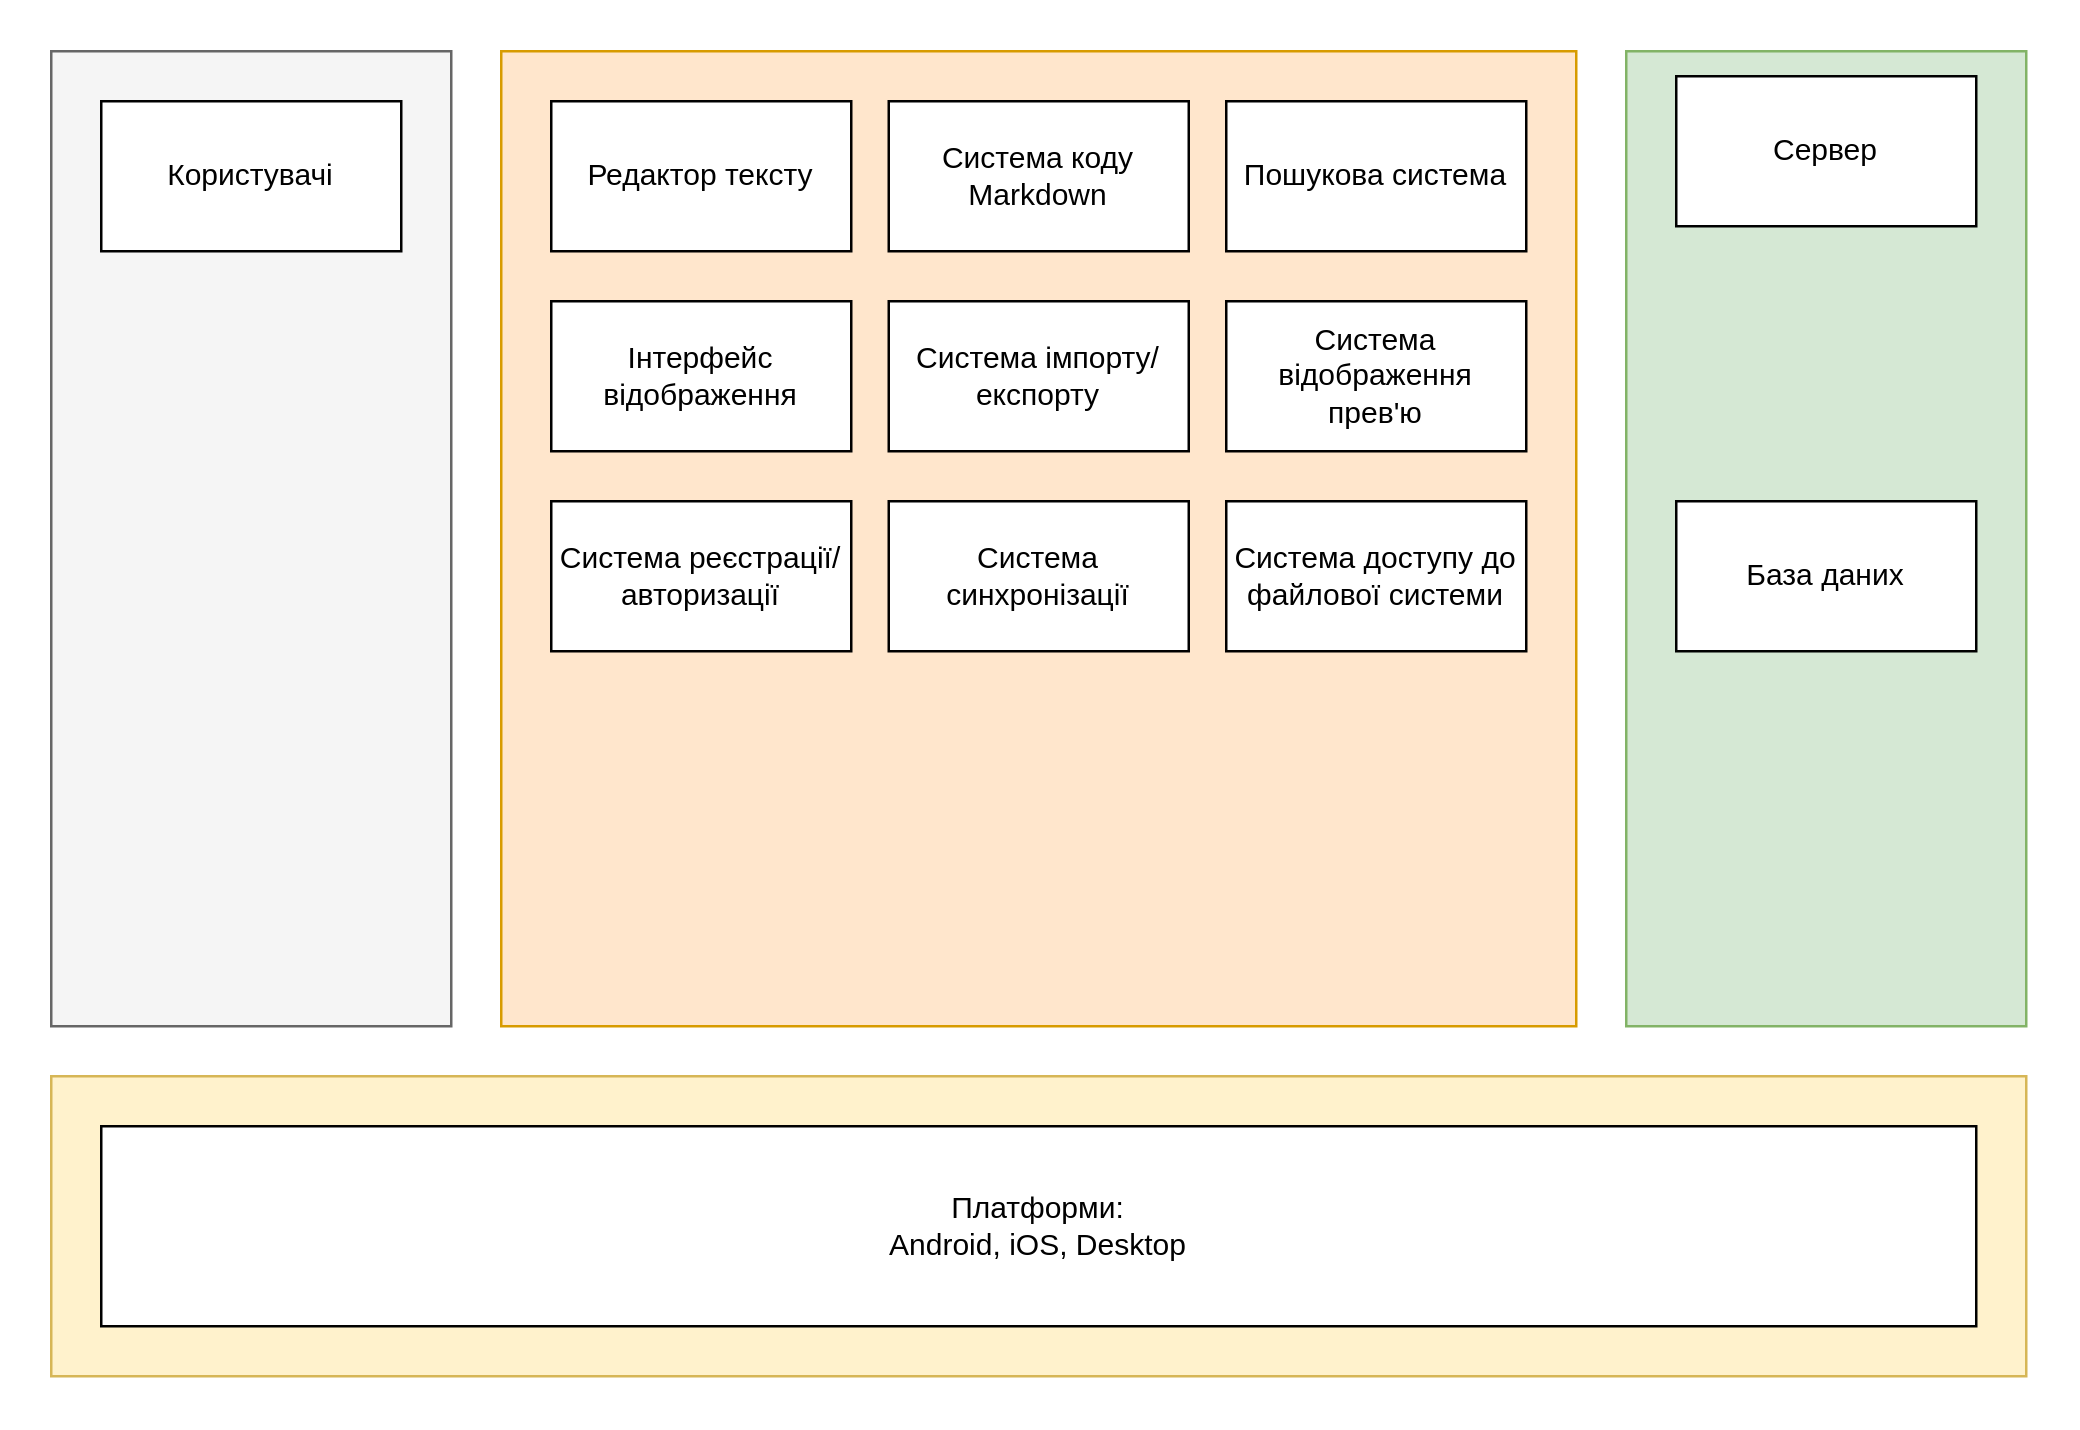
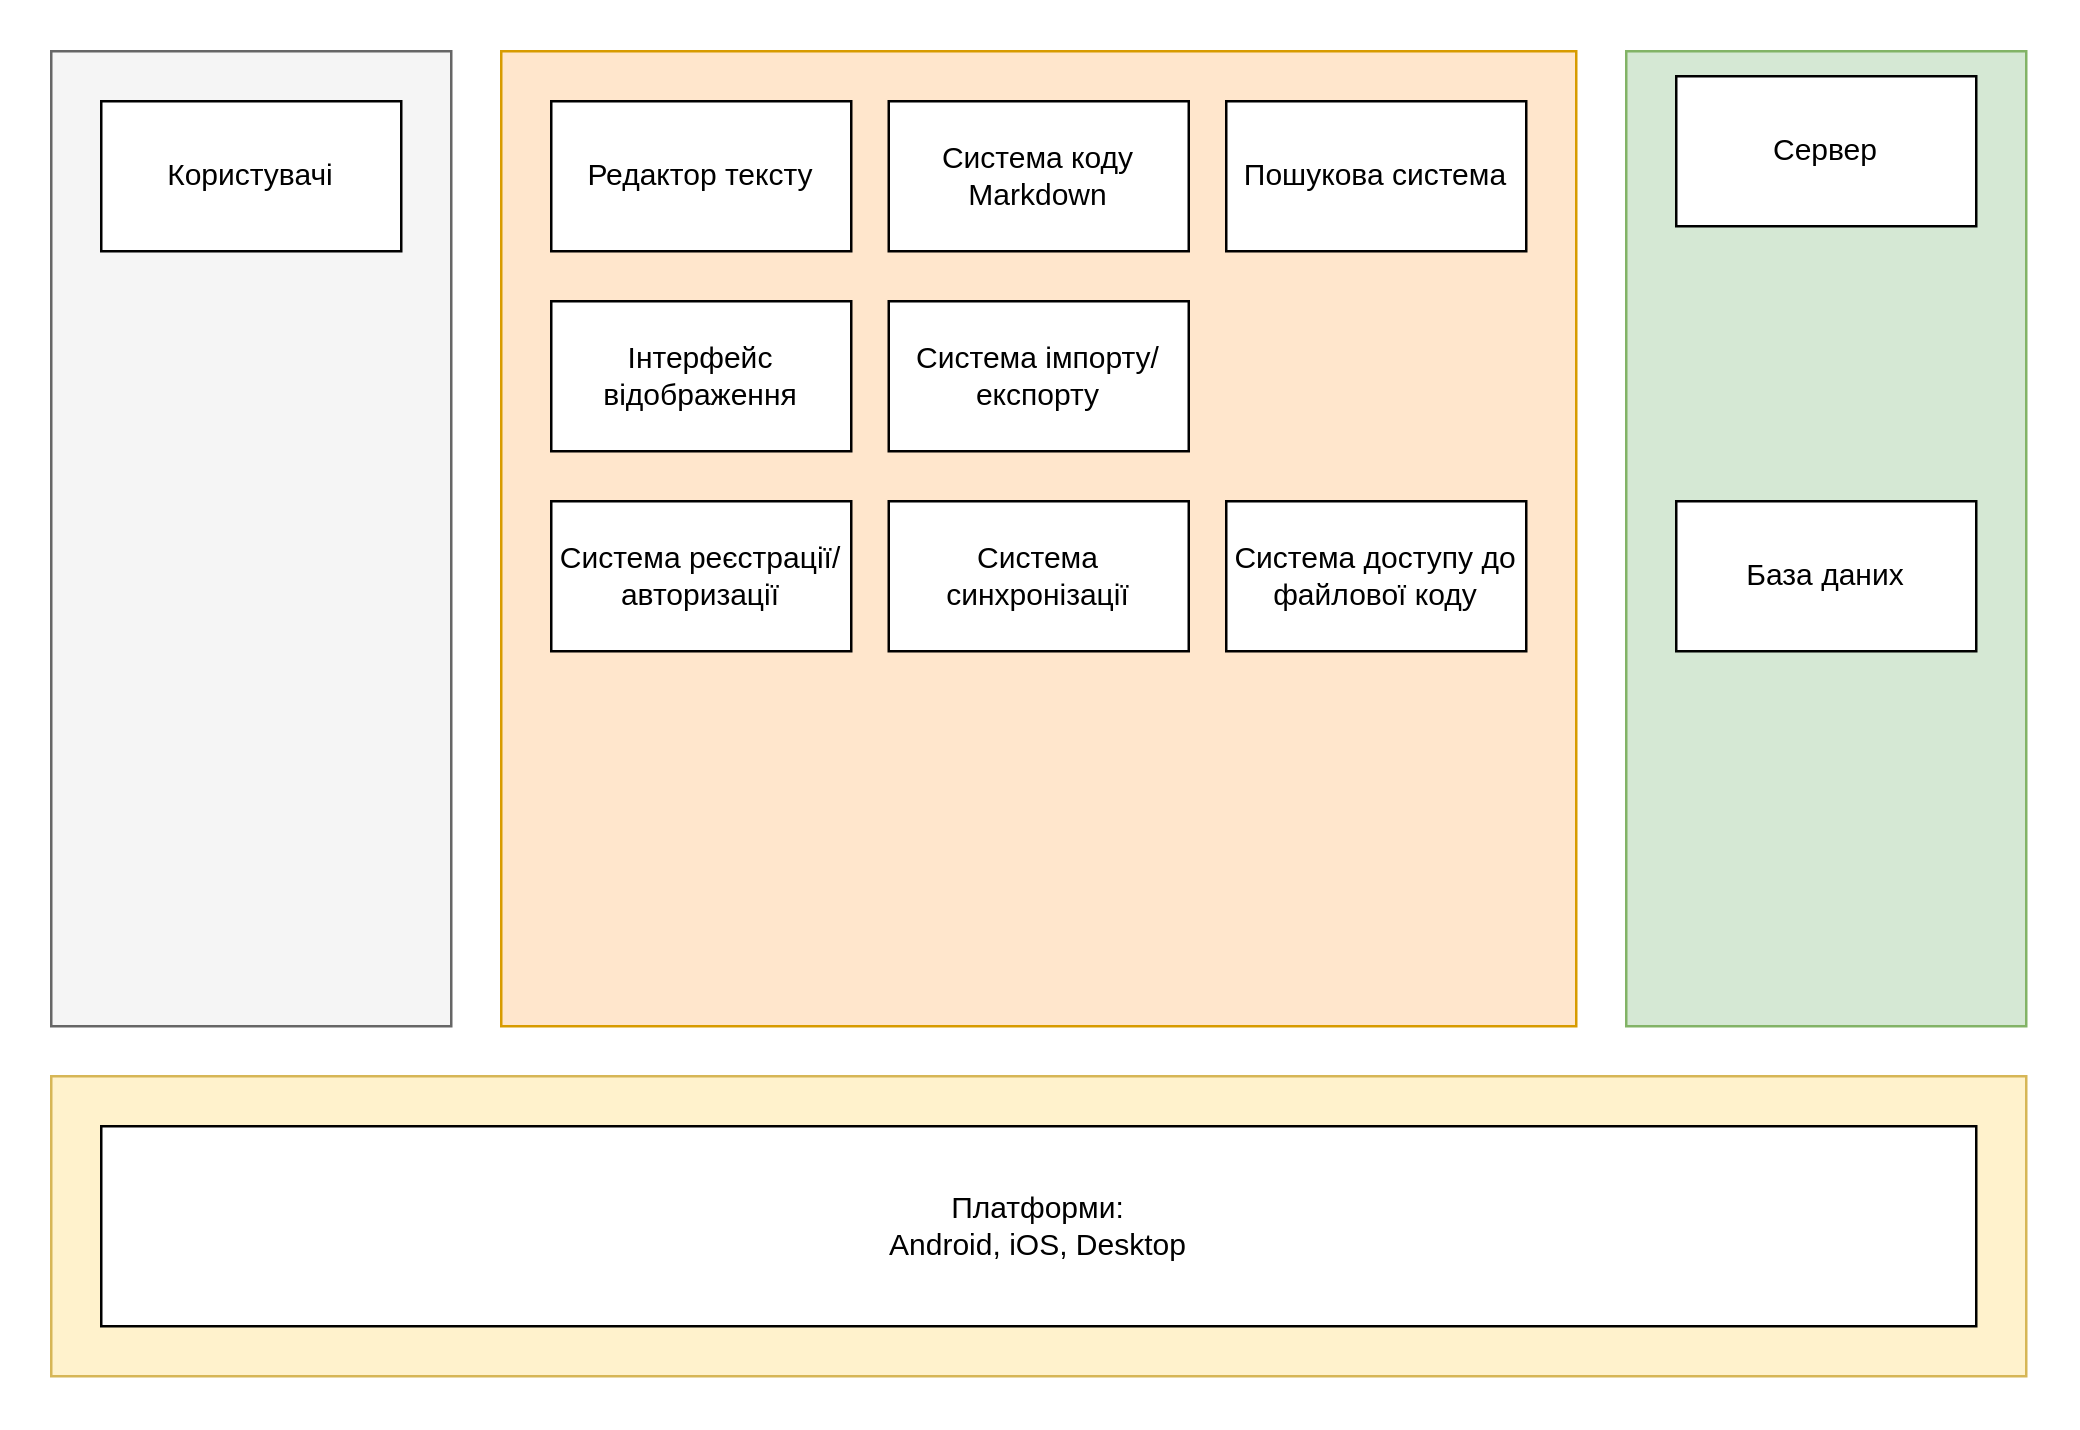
(1376, 376) -> none
(1376, 576) -> (1376, 576)
